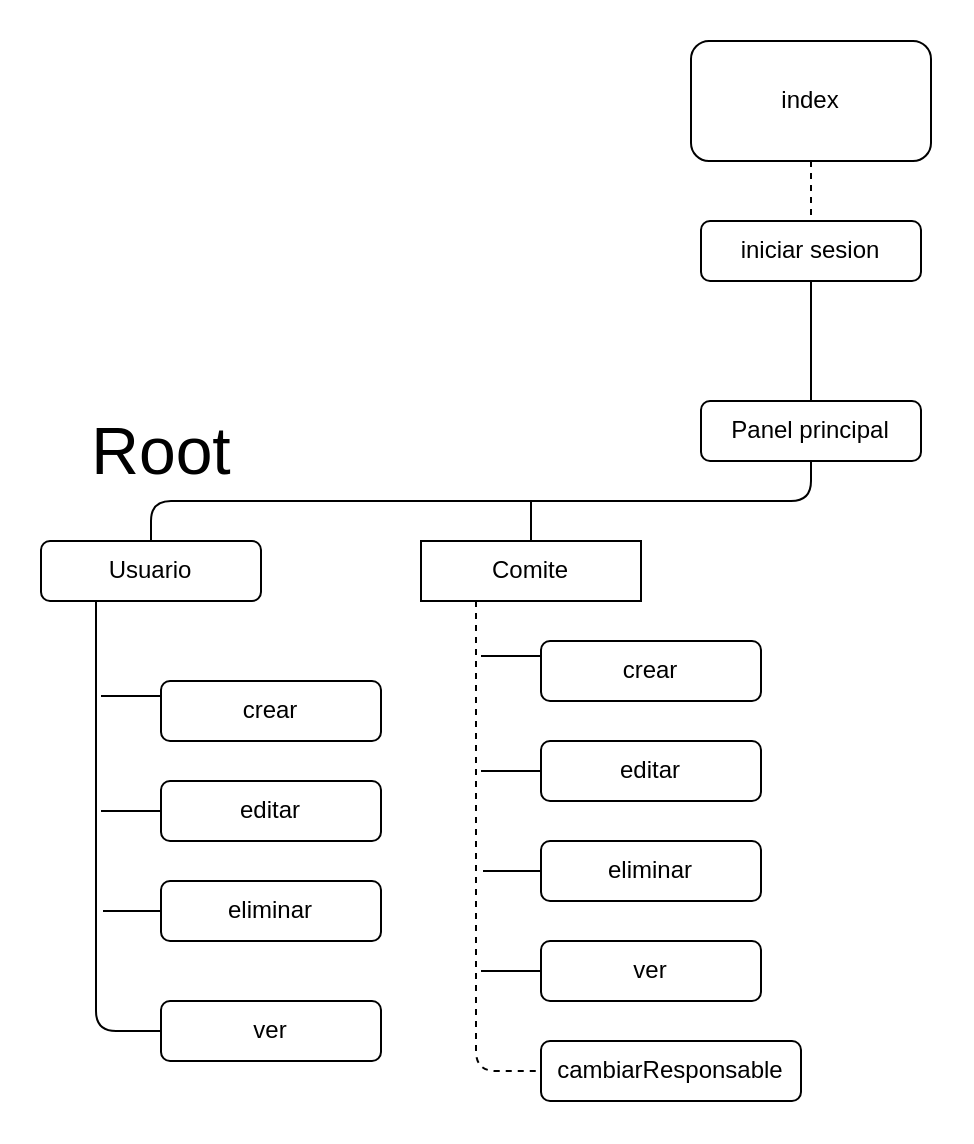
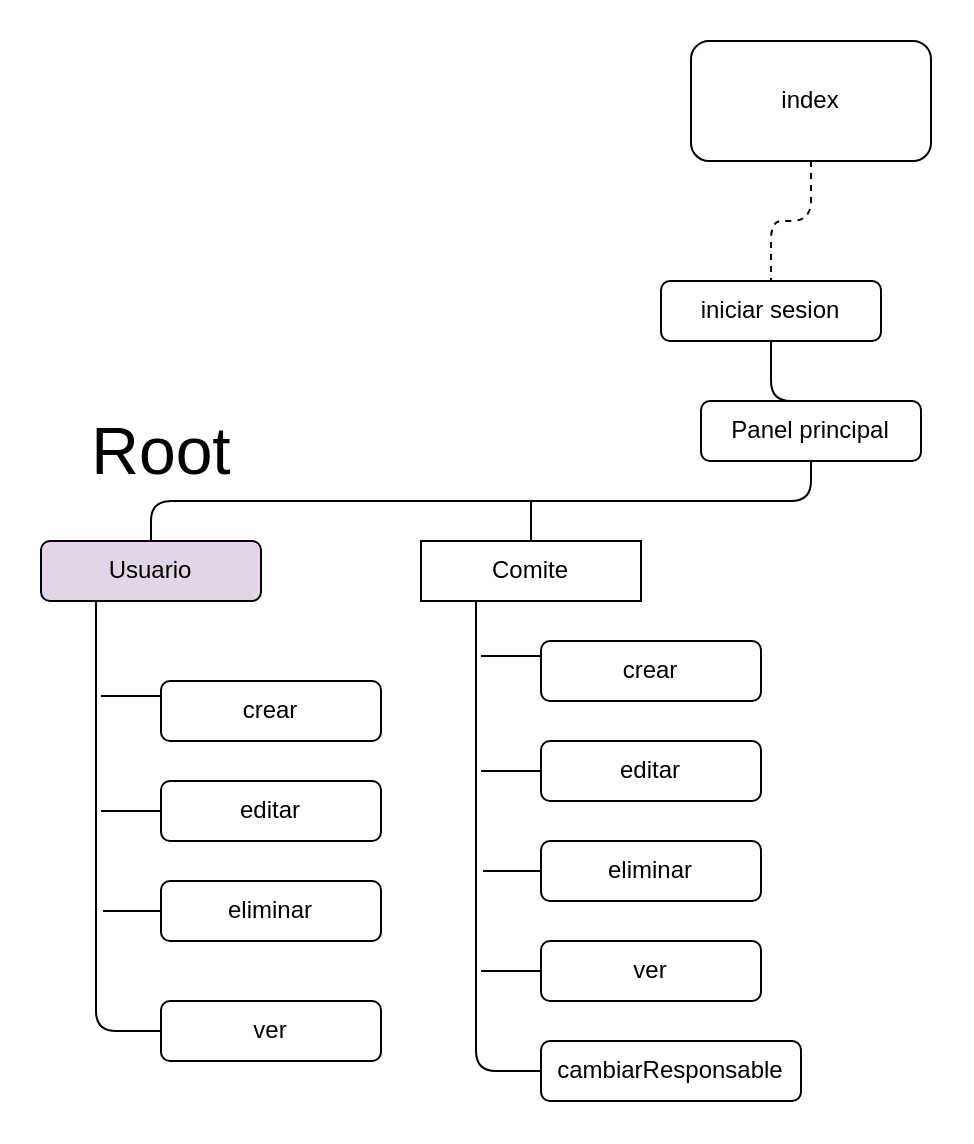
(811, 251) -> (771, 311)
(151, 571) -> (151, 571)
(476, 863) -> (476, 863)
